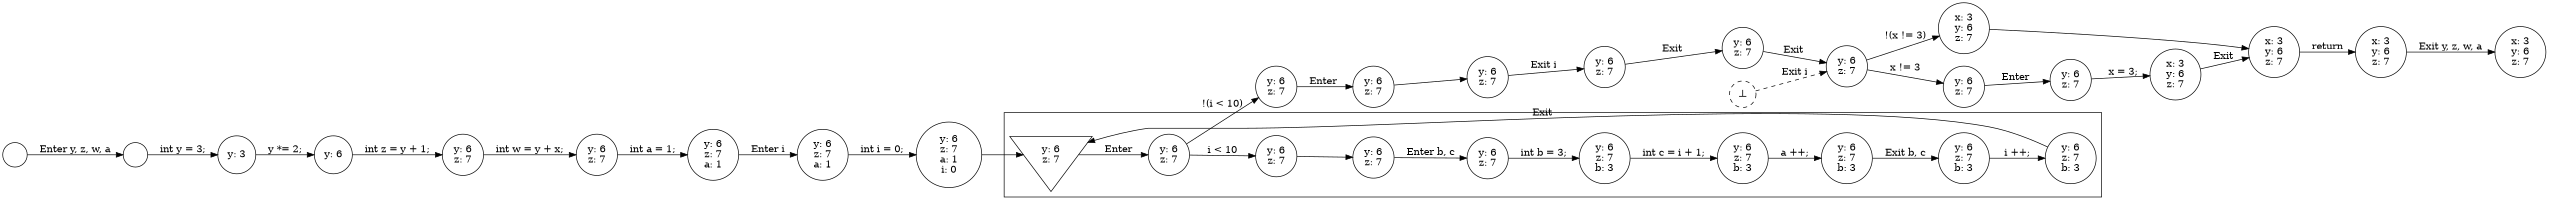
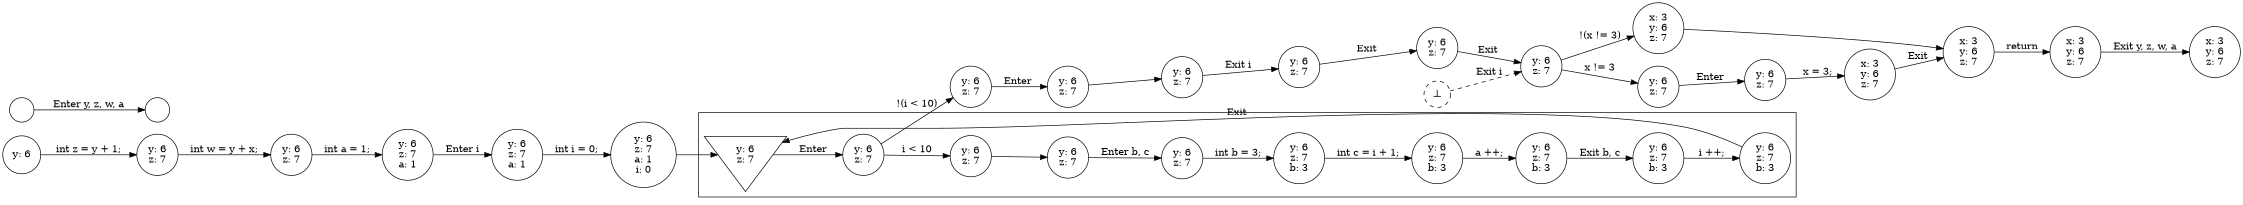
(237, 155) -> none
